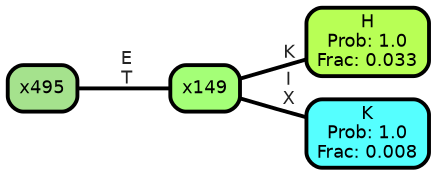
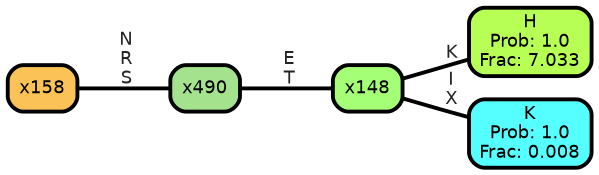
(368, 42) -> (530, 42)
none -> (43, 88)
(43, 88) -> (205, 88)
(205, 88) -> (368, 88)
